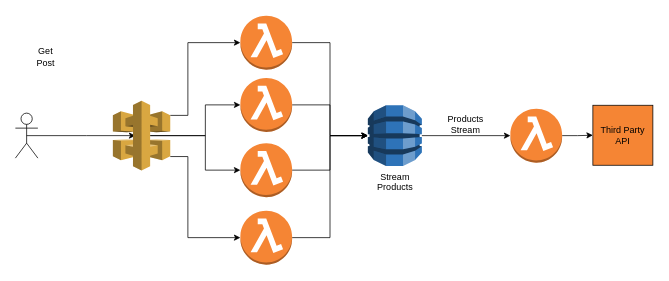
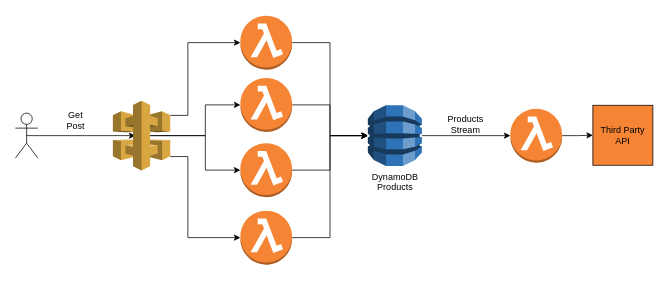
(45, 57) -> (75, 120)
(395, 182) -> (395, 182)
